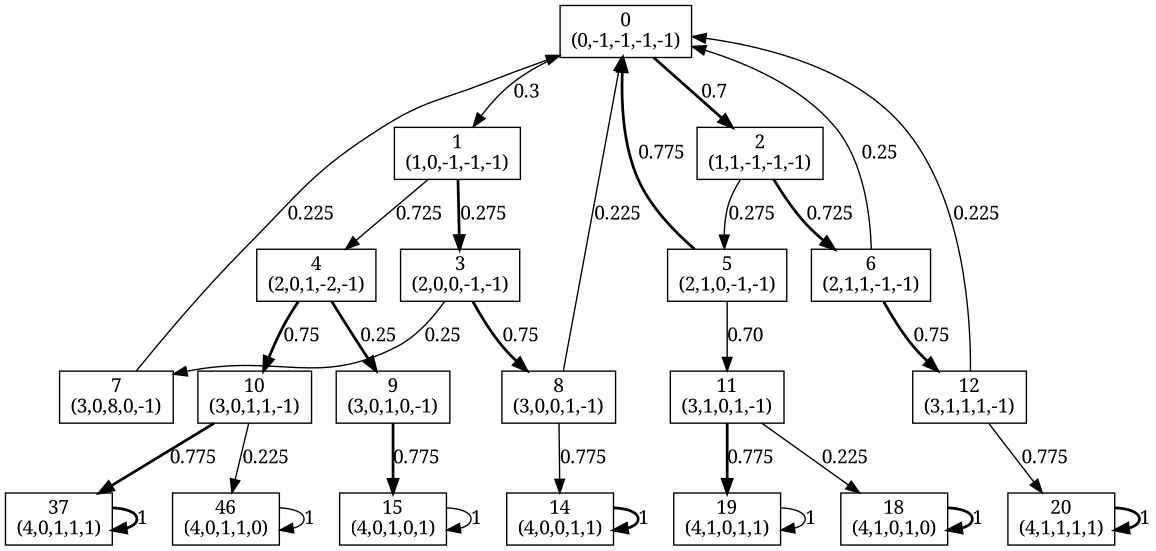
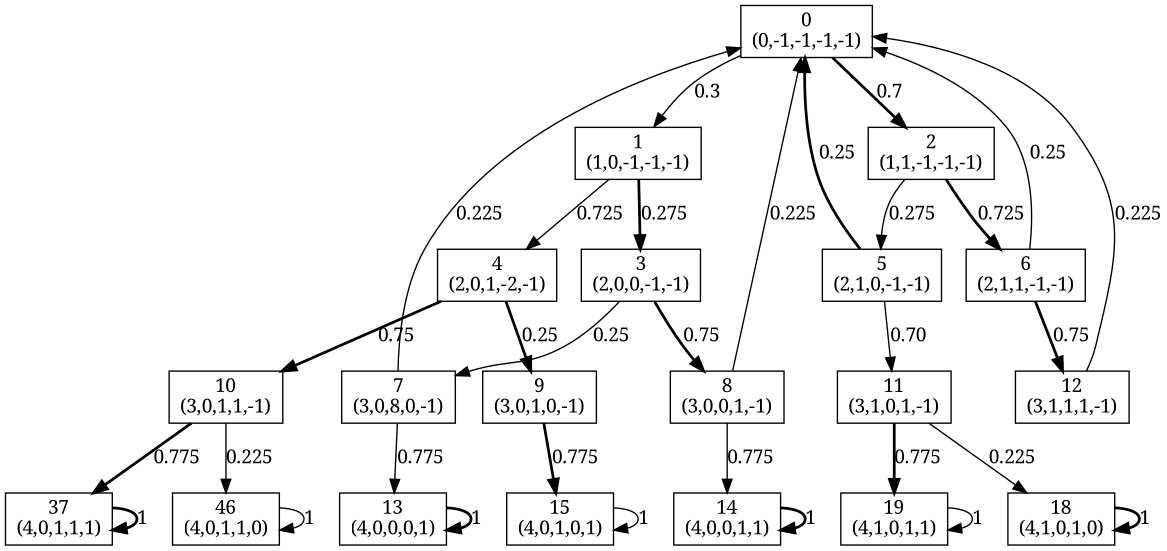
(661, 153) -> (837, 153)
none -> (393, 519)
(1061, 519) -> none
